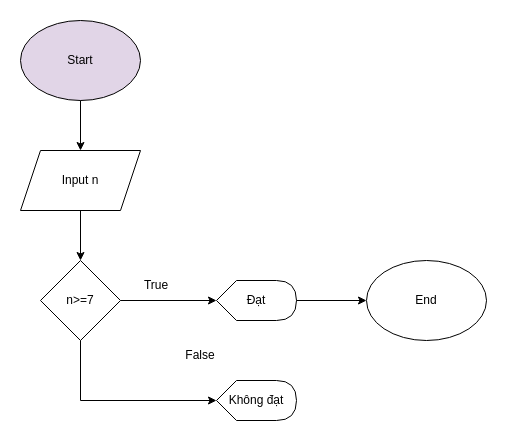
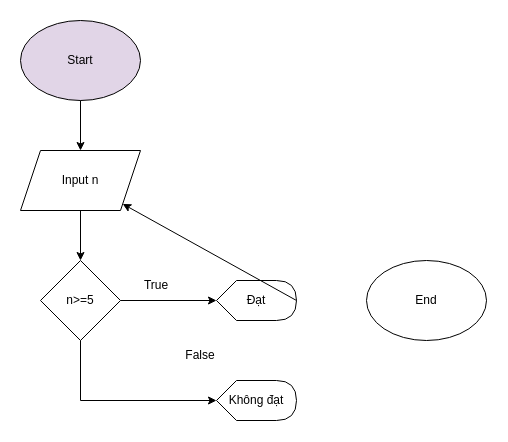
(81, 301) -> (81, 301)
(328, 301) -> (212, 254)
